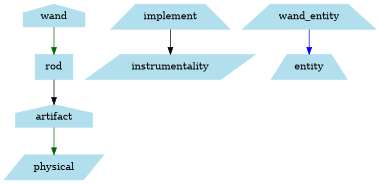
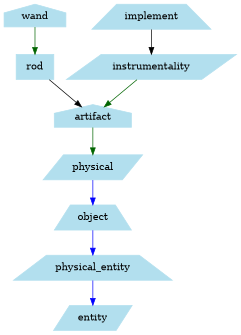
(309, 17) -> (93, 268)
(309, 67) -> (93, 318)
none -> (123, 91)
none -> (93, 218)
